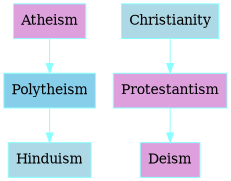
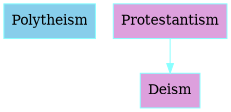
(50, 21) -> none
(170, 21) -> none
(50, 160) -> none
